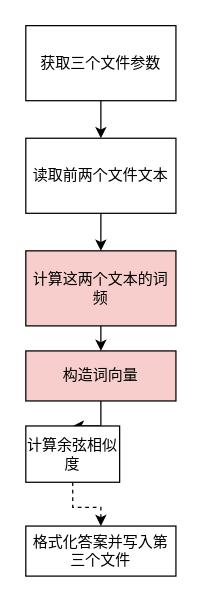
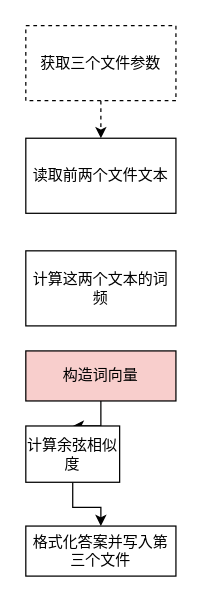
(101, 63) -> (101, 63)
(101, 115) -> (101, 115)
(101, 227) -> none
(101, 288) -> (101, 288)
(101, 334) -> none
(79, 507) -> (79, 507)
